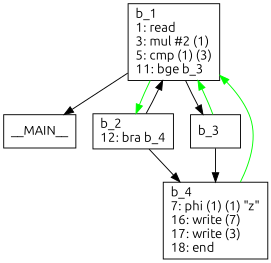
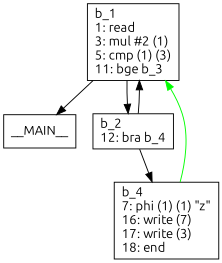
(145, 93) -> (127, 92)
(216, 131) -> none
